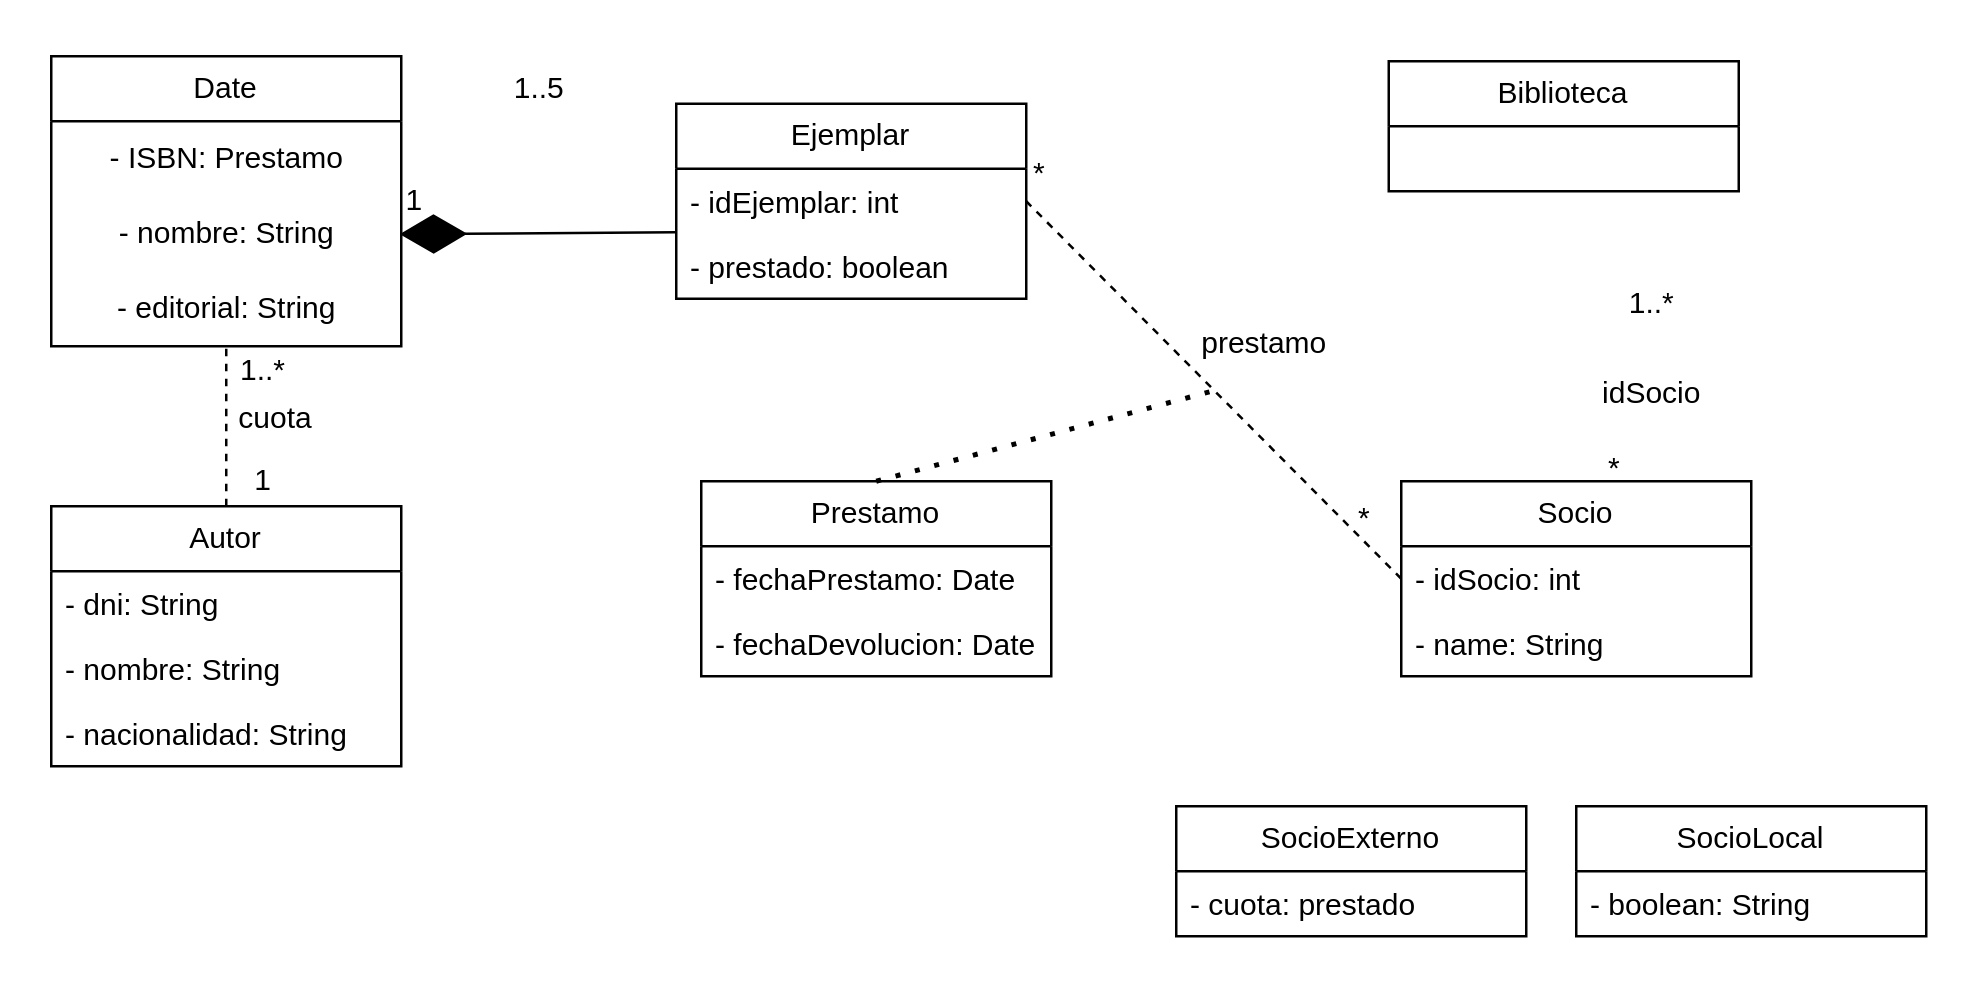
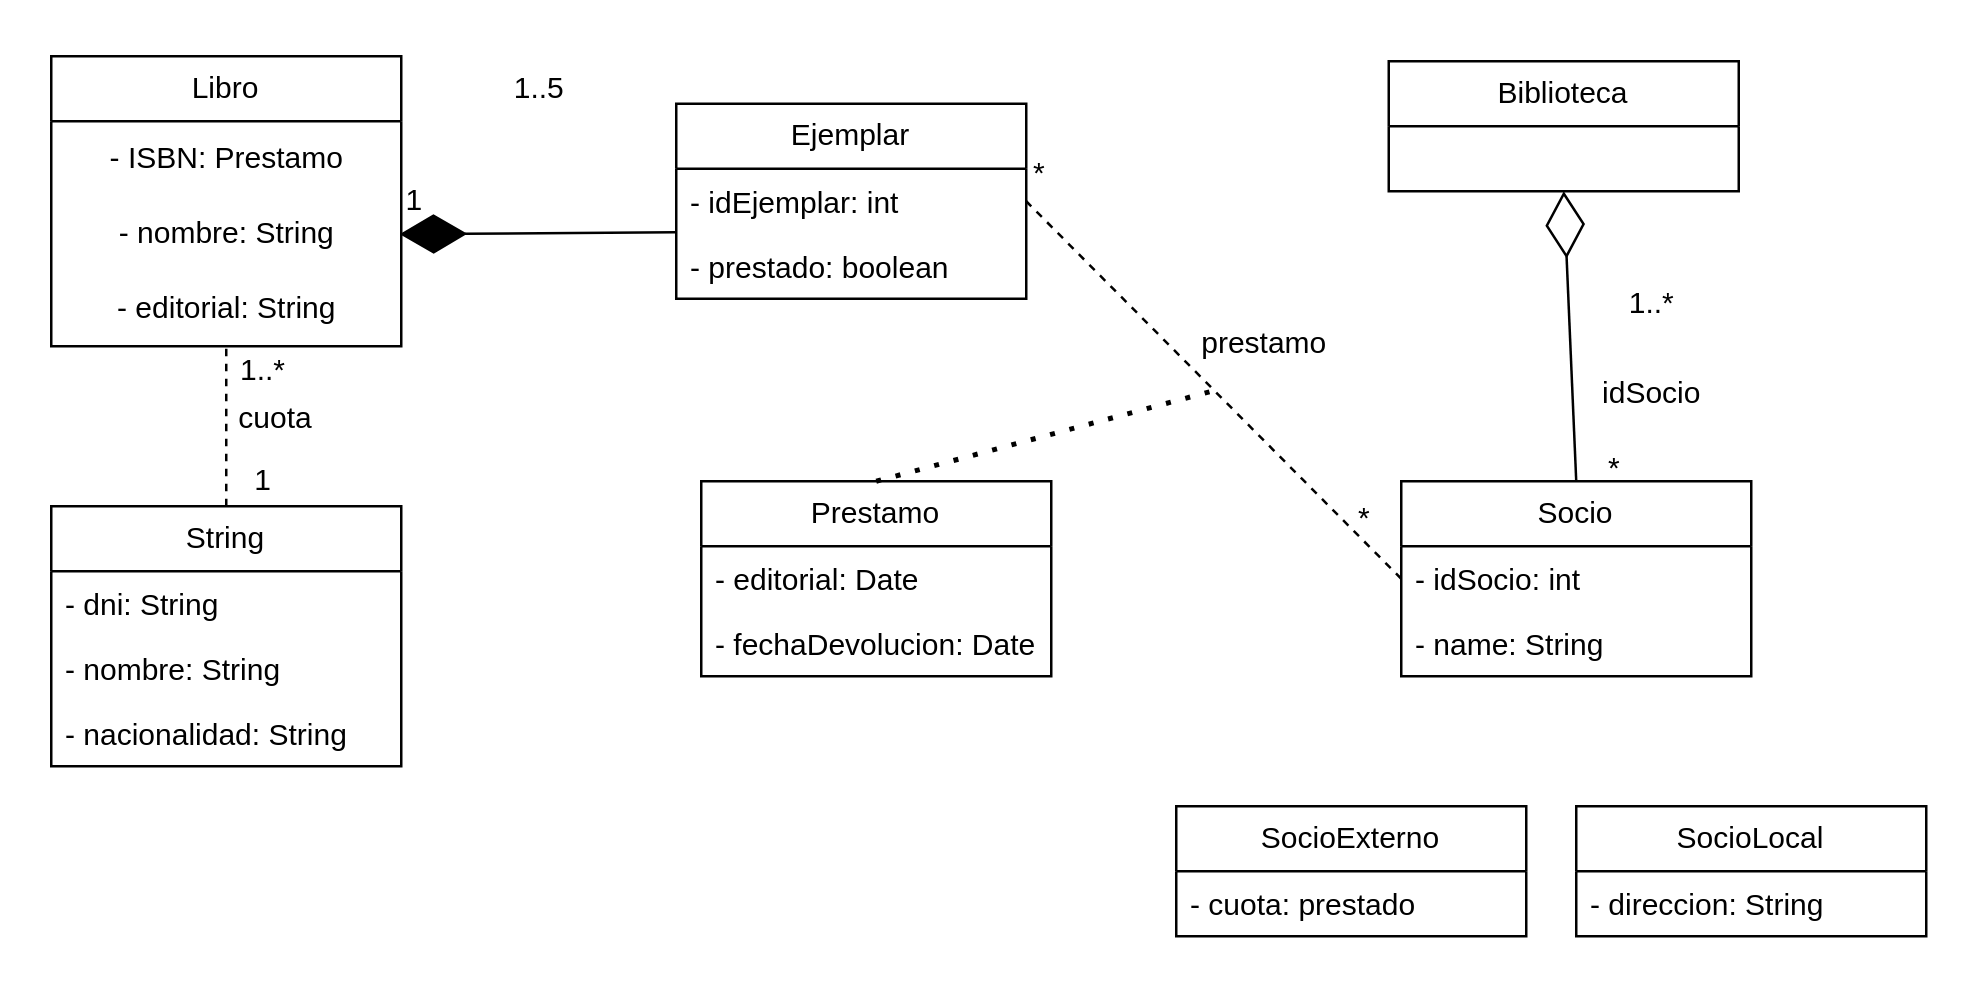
(226, 89) -> (226, 89)
none -> (1571, 367)
(226, 539) -> (226, 539)
(879, 600) -> (836, 582)
(1715, 907) -> (1727, 907)
